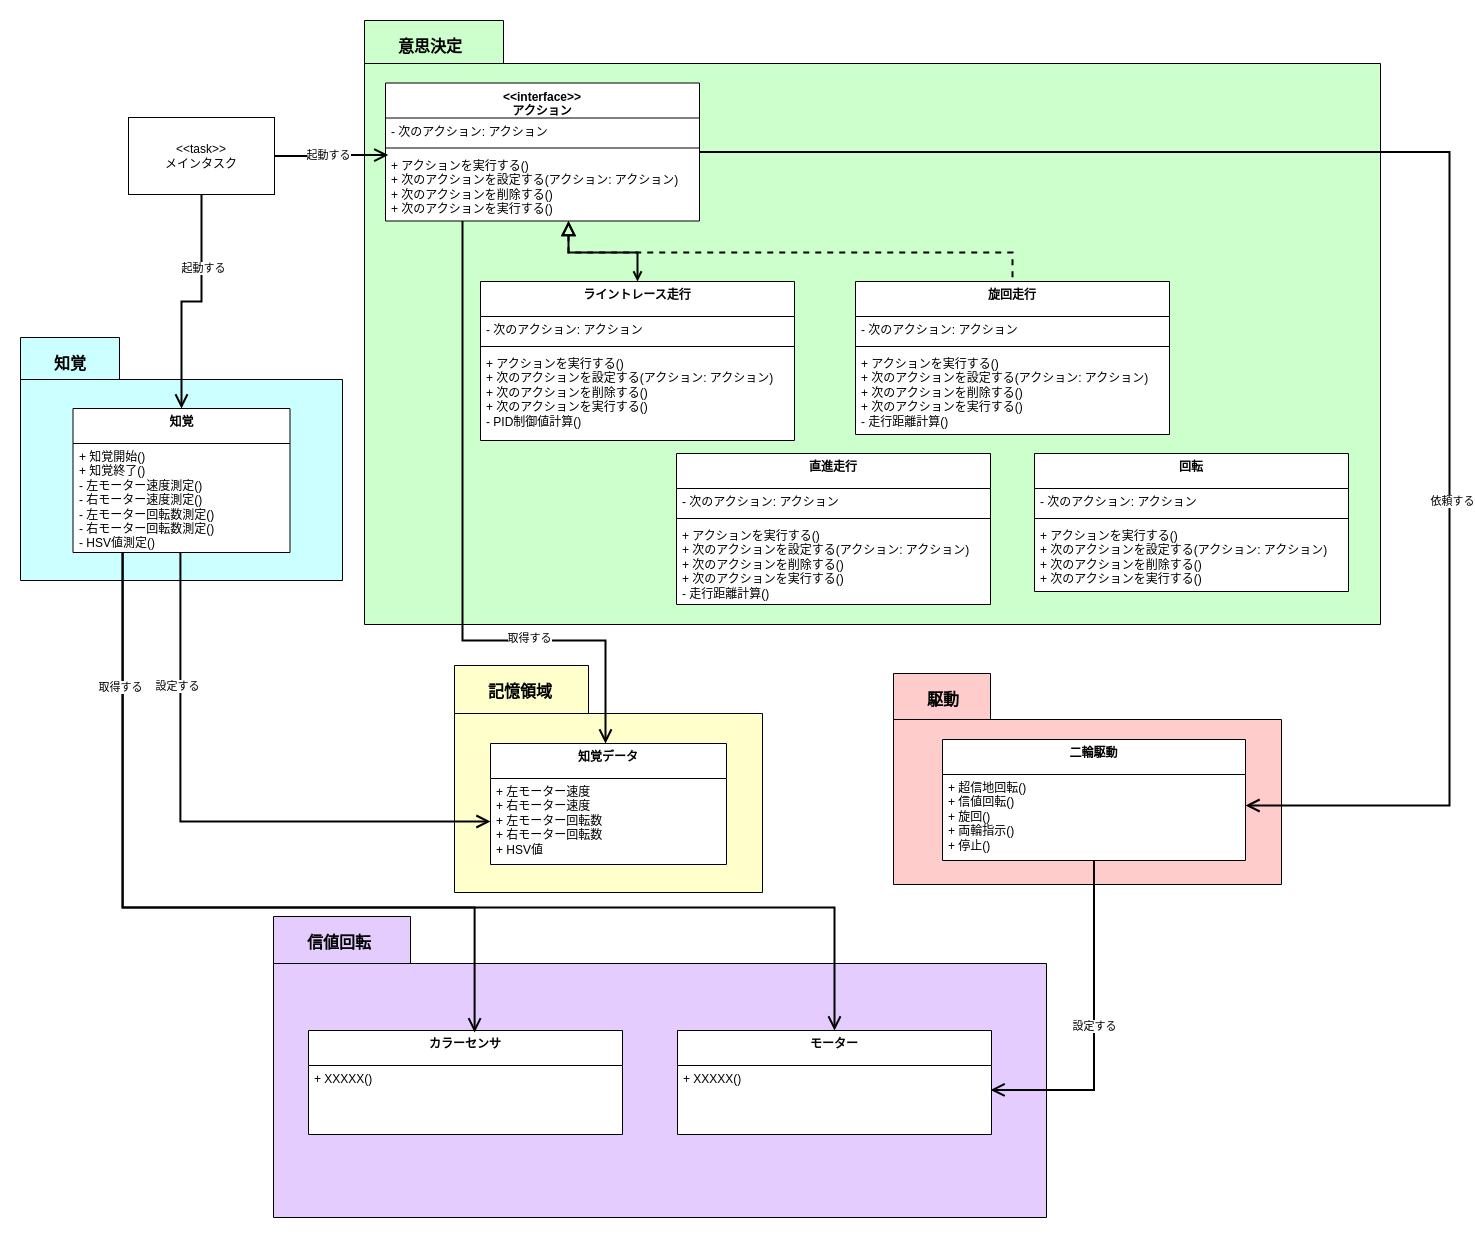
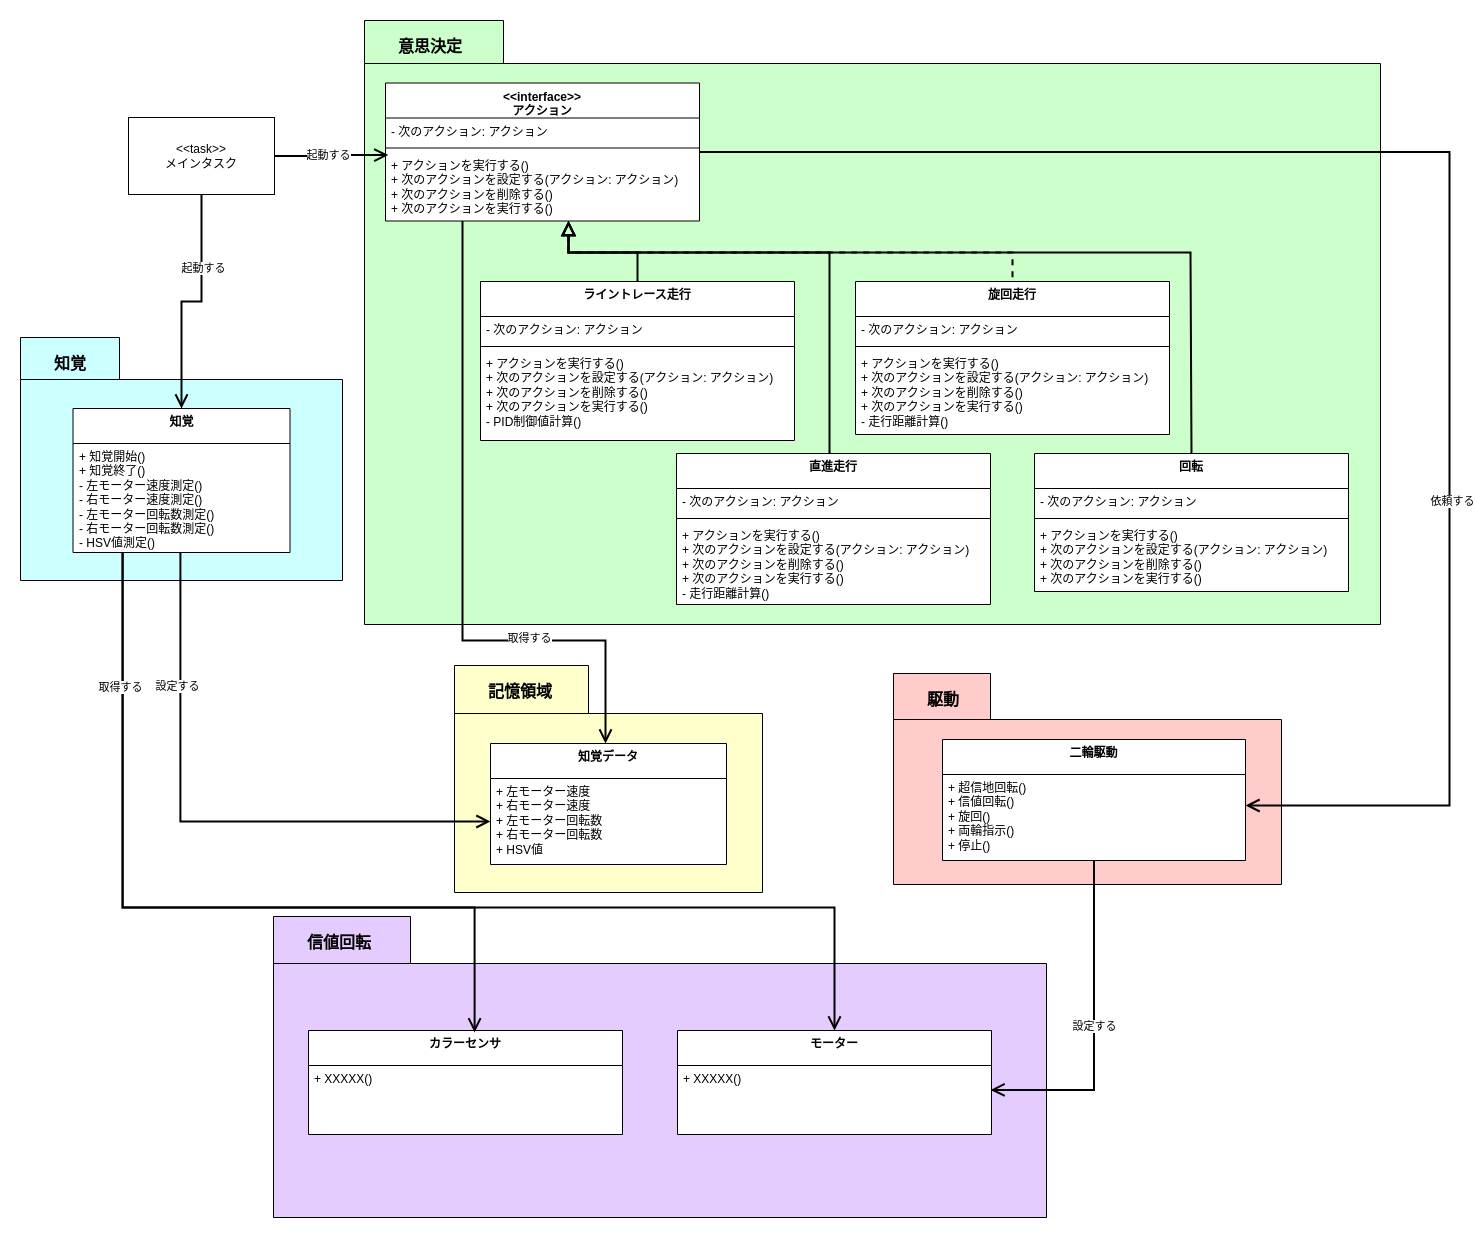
none -> (1191, 265)
(638, 273) -> (638, 274)
none -> (830, 354)
